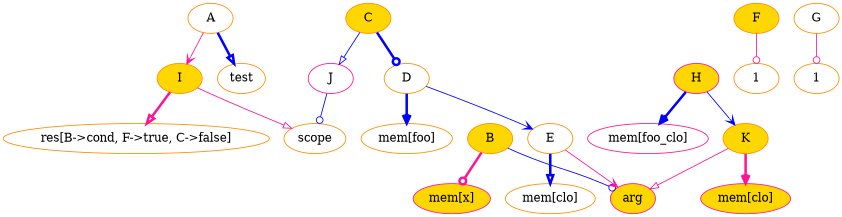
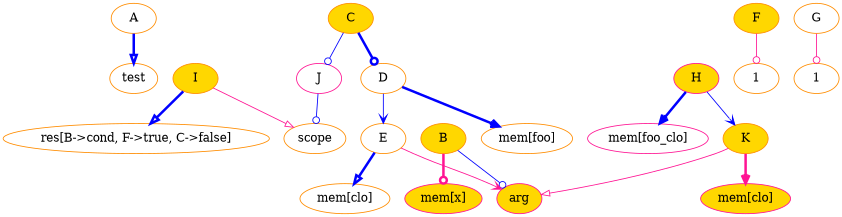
(197, 45) -> none
(352, 45) -> (337, 45)
(161, 104) -> (170, 104)
